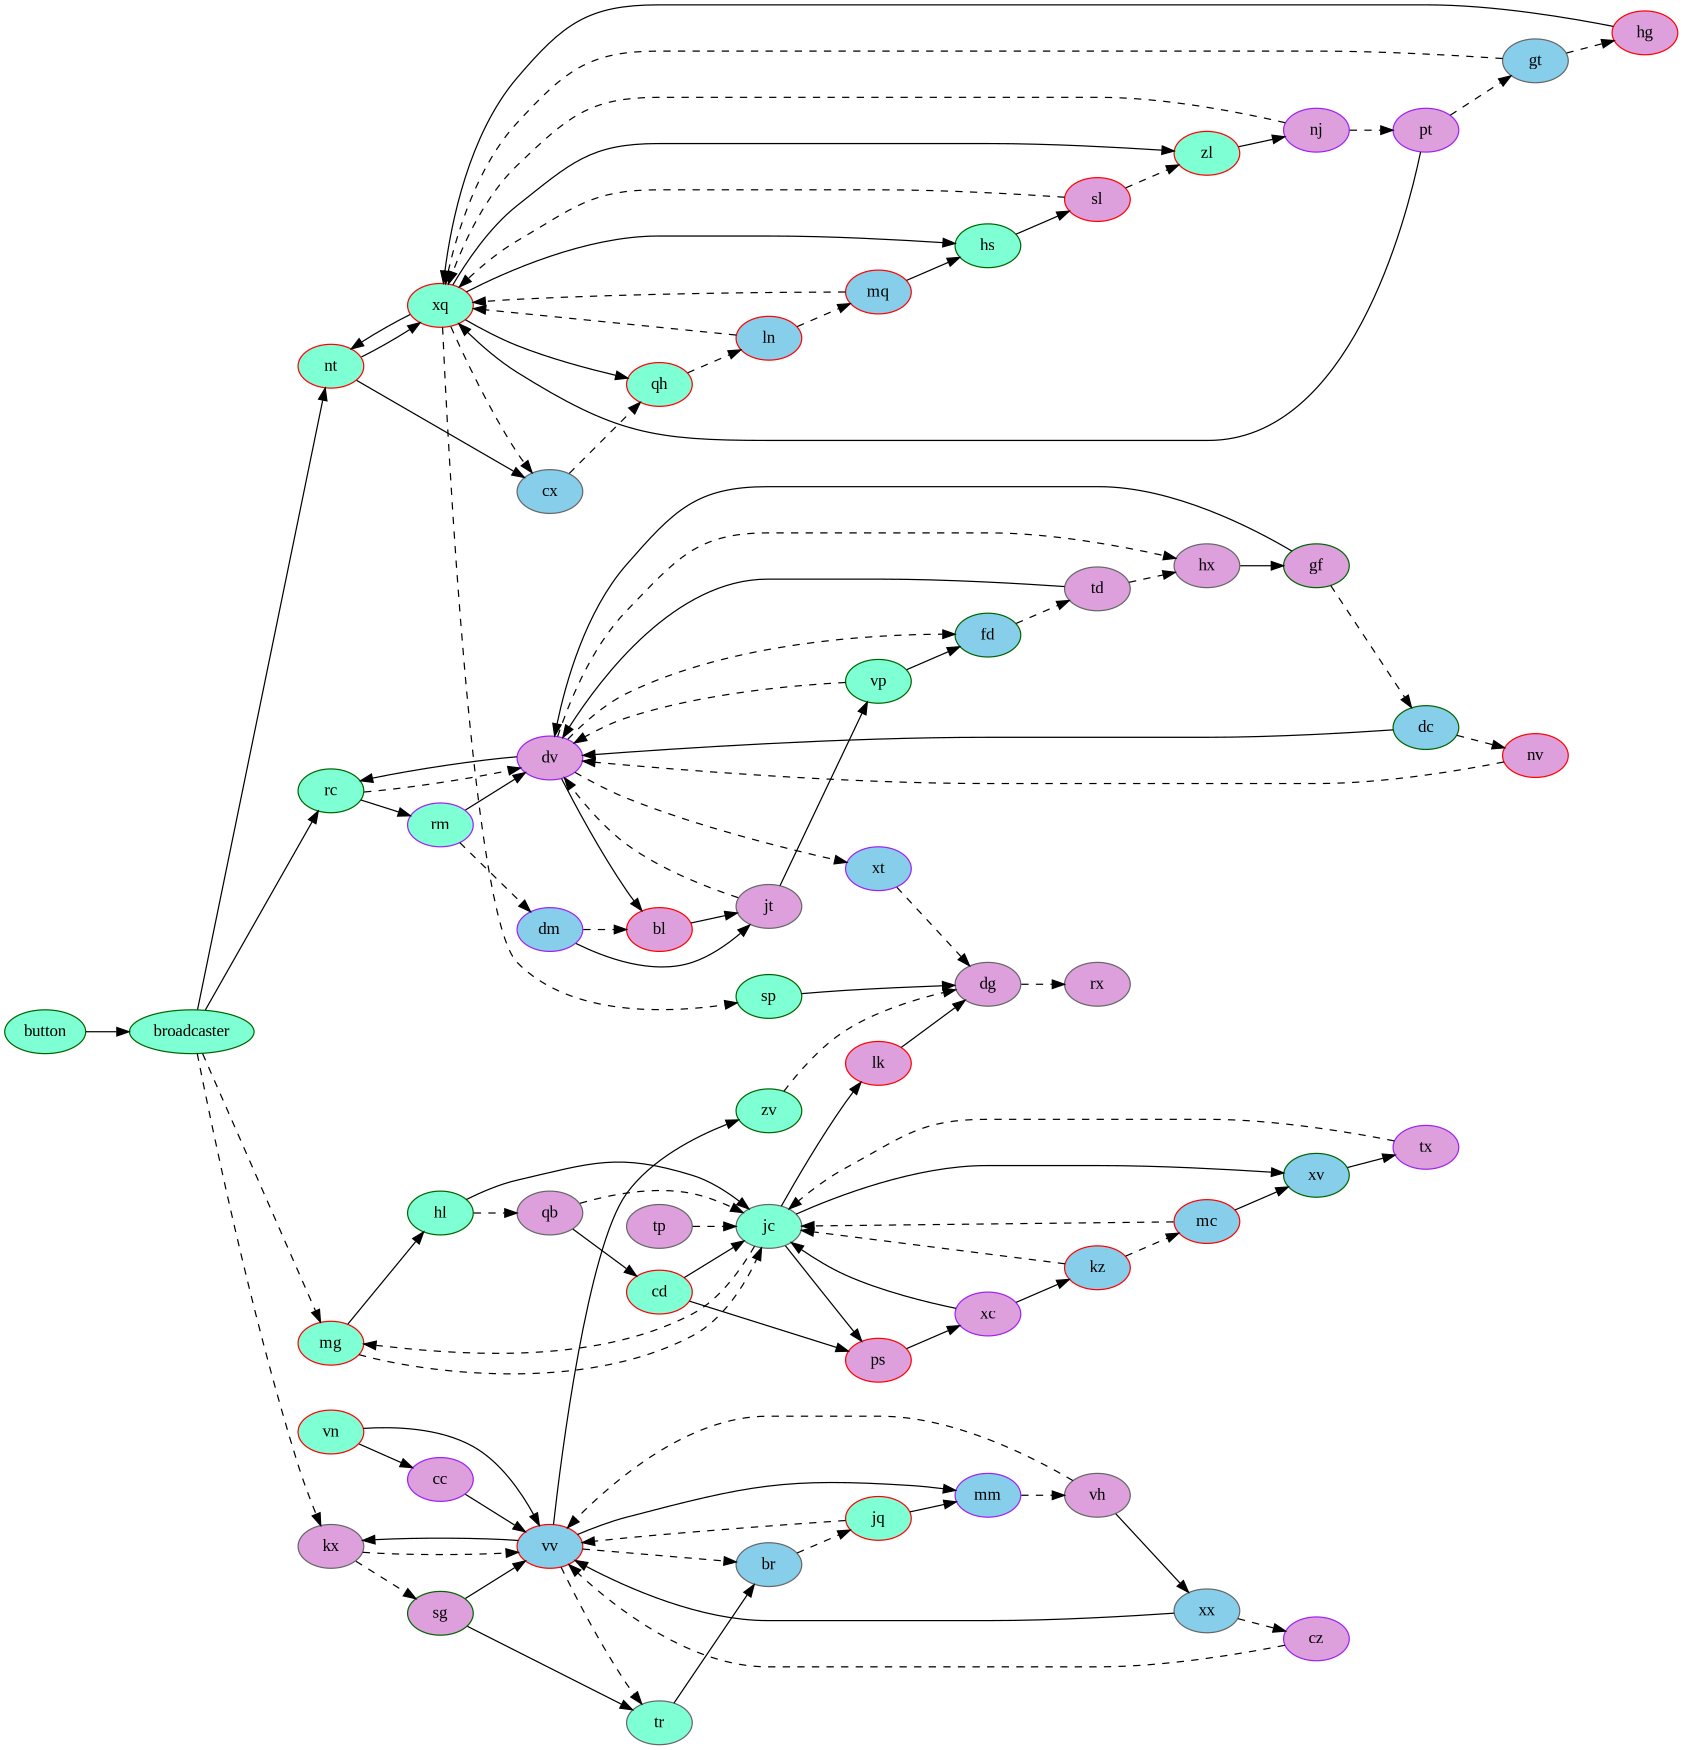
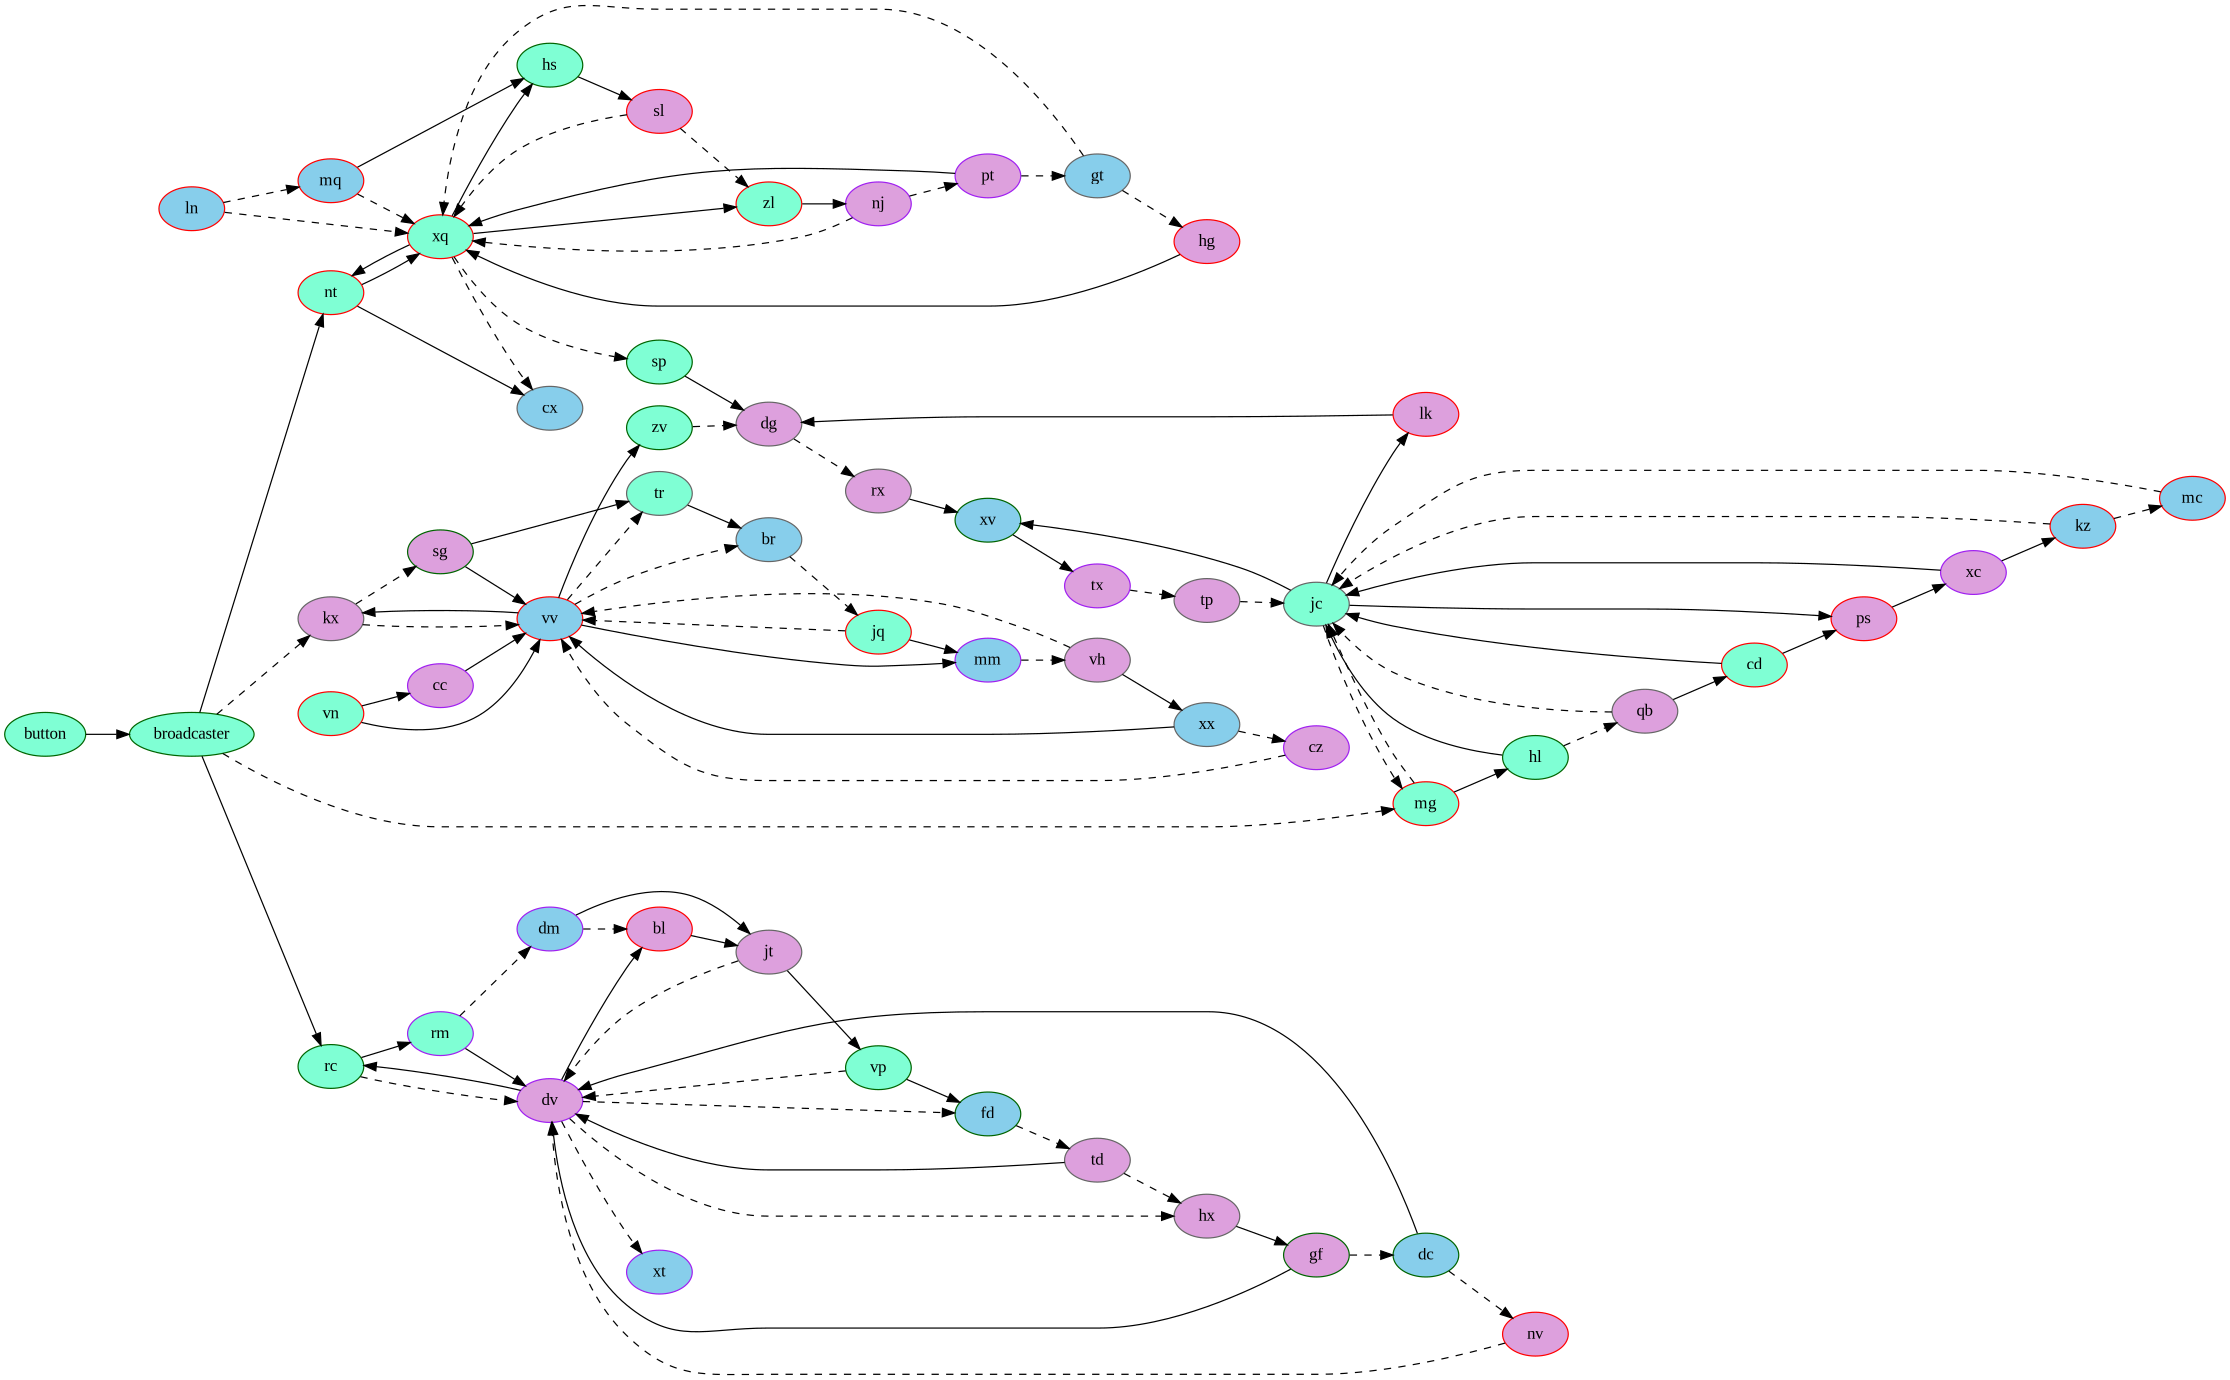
(659, 384) -> none
(929, 922) -> none
(1087, 1119) -> (1146, 592)
(1256, 1201) -> (927, 504)
